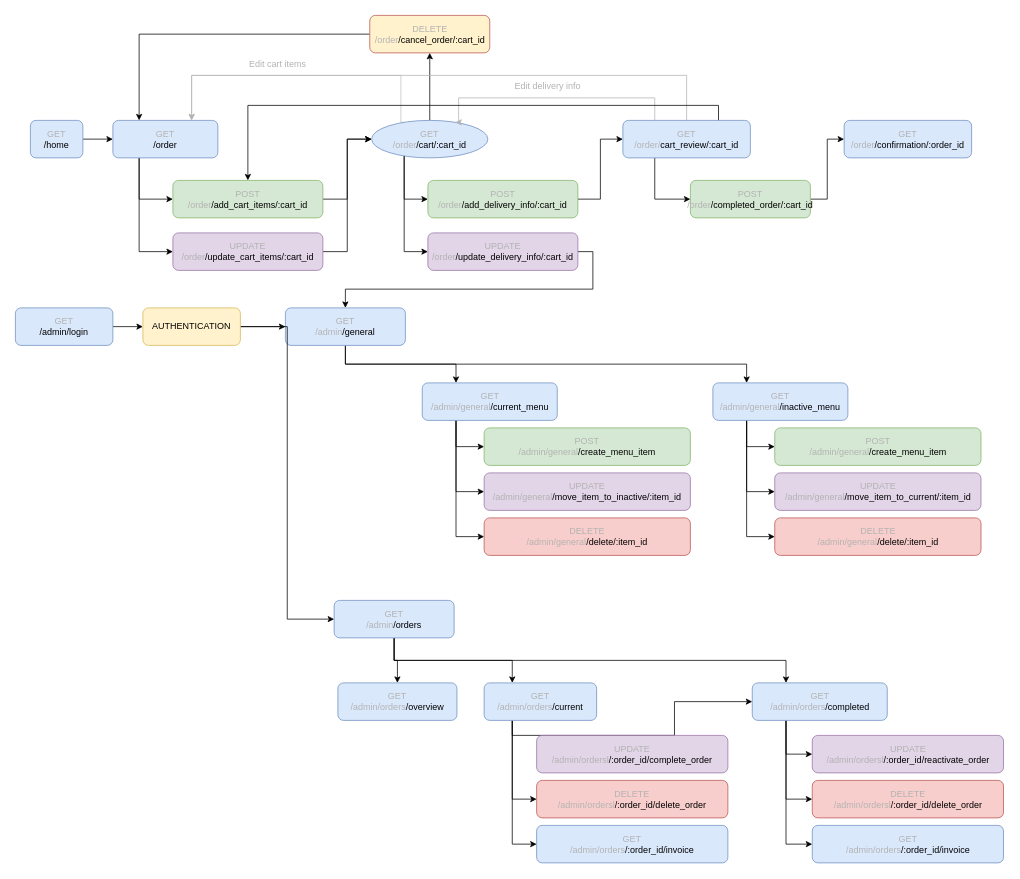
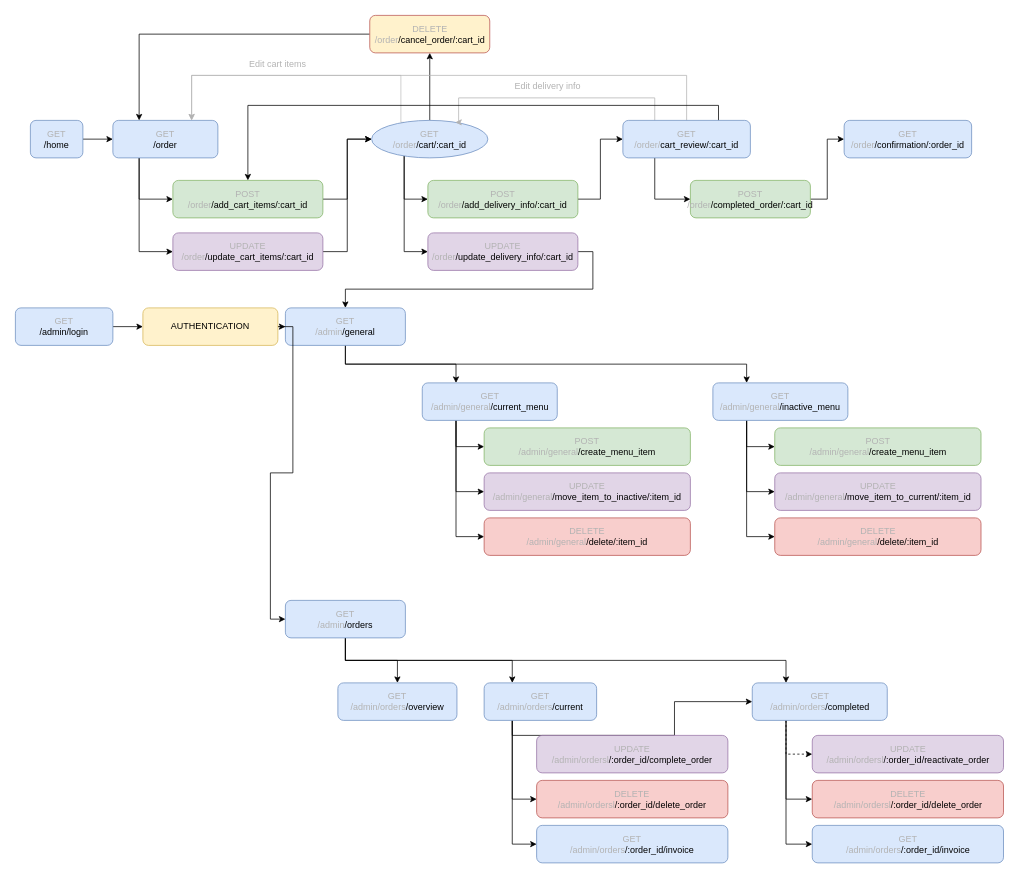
(192, 327) -> (210, 327)
(394, 619) -> (345, 619)
(797, 754) -> (797, 754)
